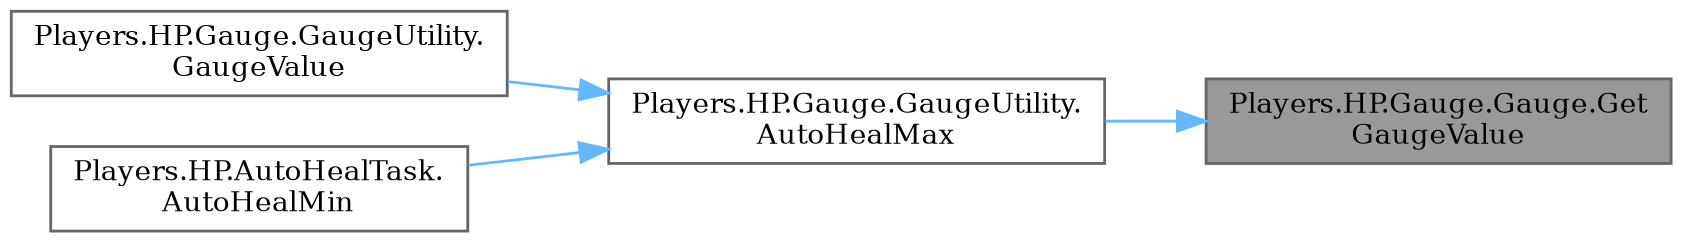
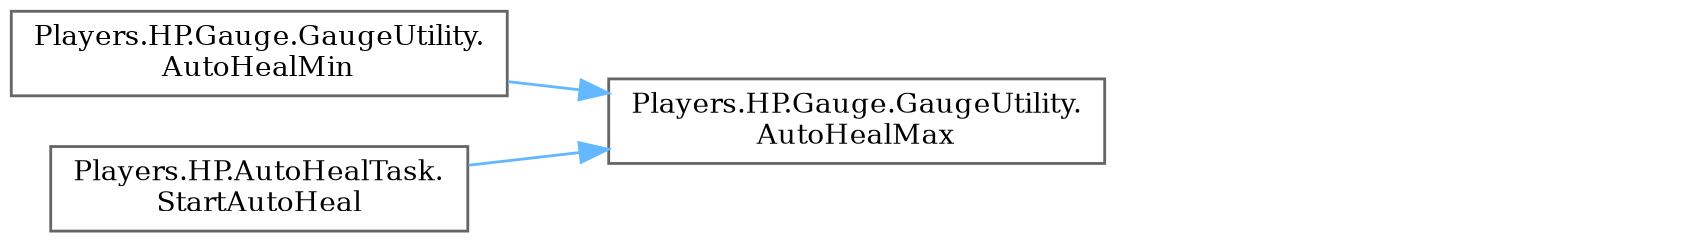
(259, 54) -> (259, 54)
(1439, 121) -> none
(259, 189) -> (259, 189)
